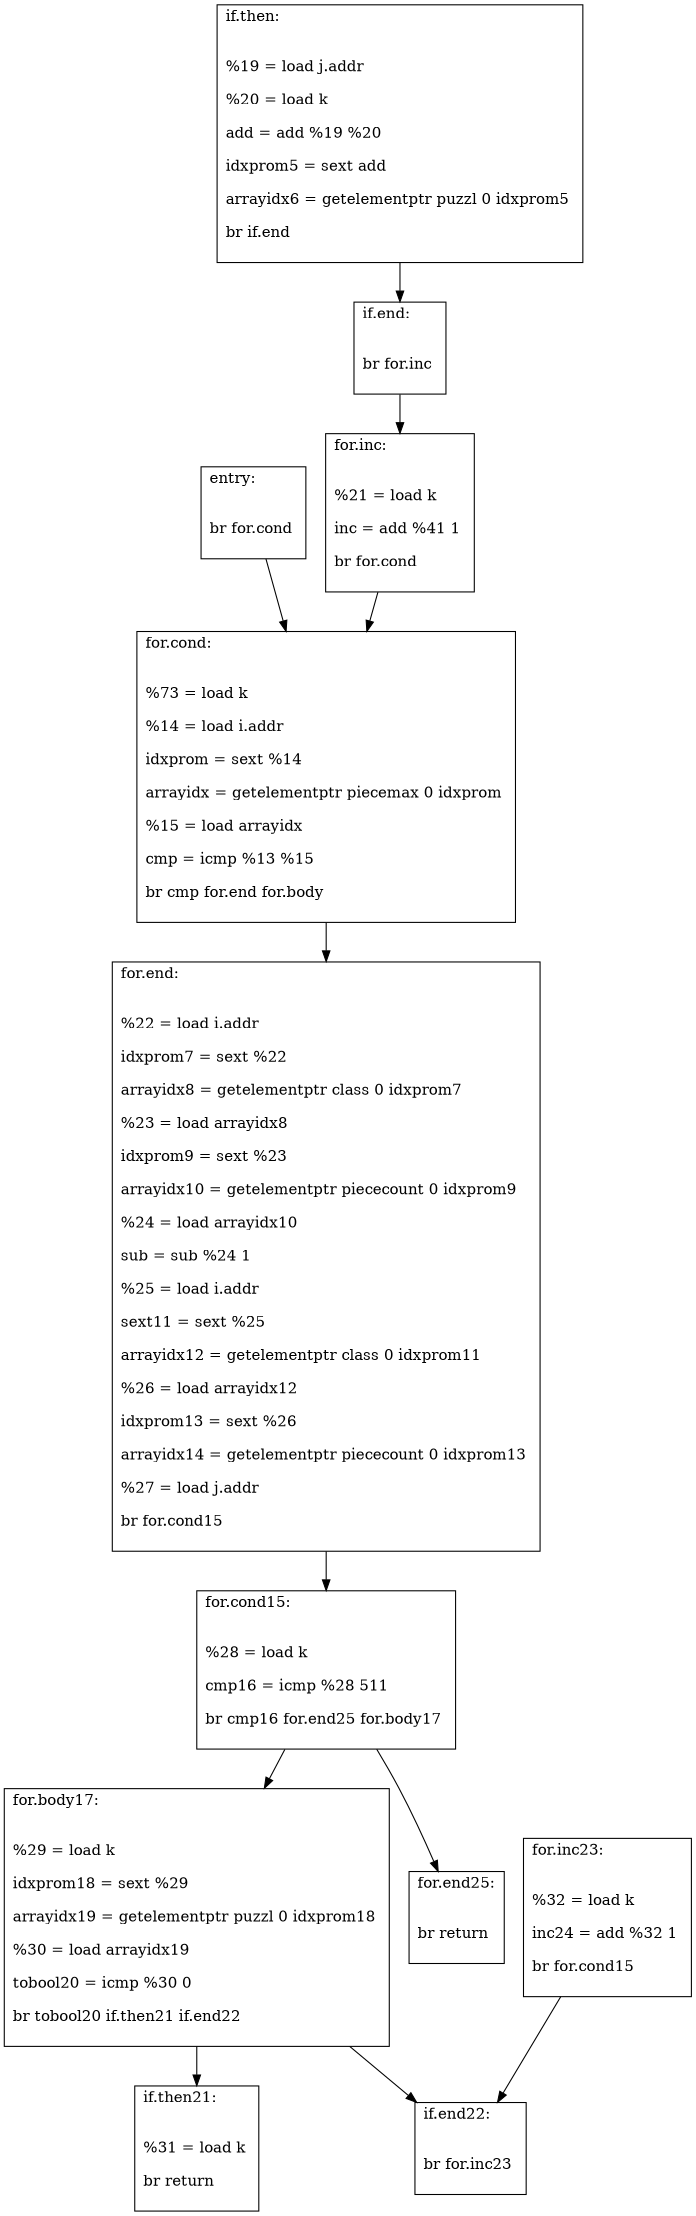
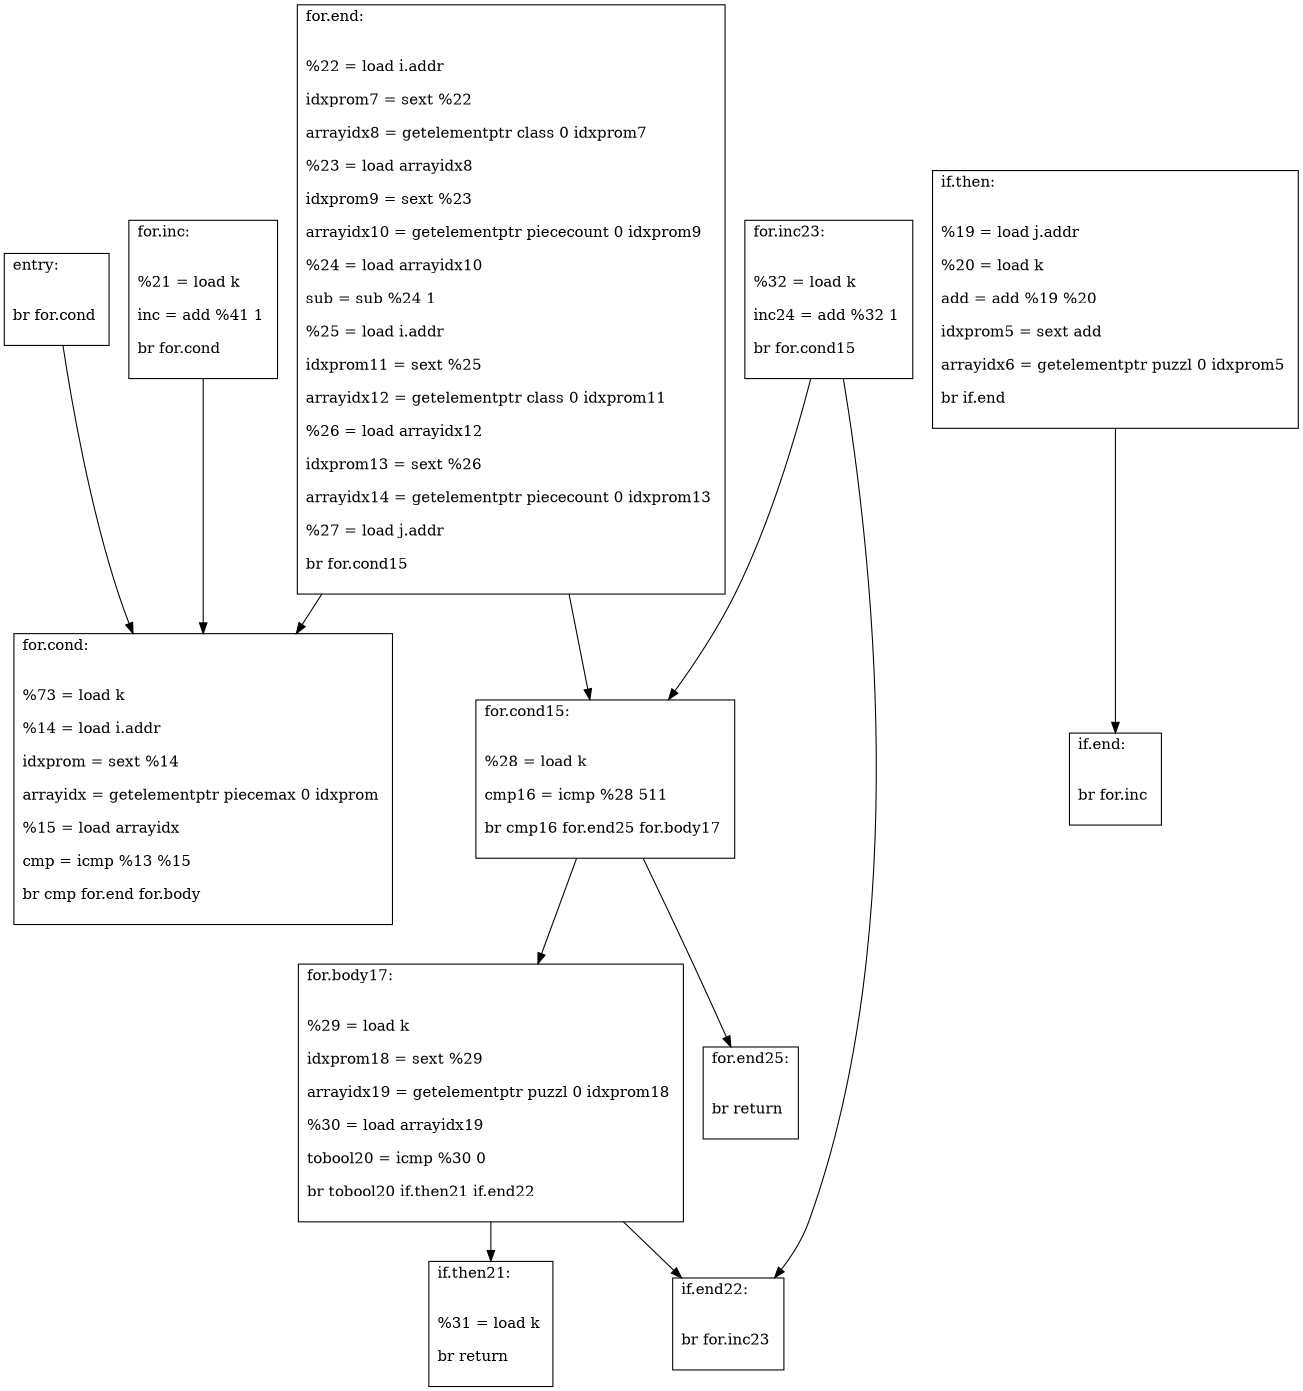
(400, 408) -> none
none -> (758, 542)
(326, 937) -> (312, 609)
(196, 1322) -> (396, 365)
